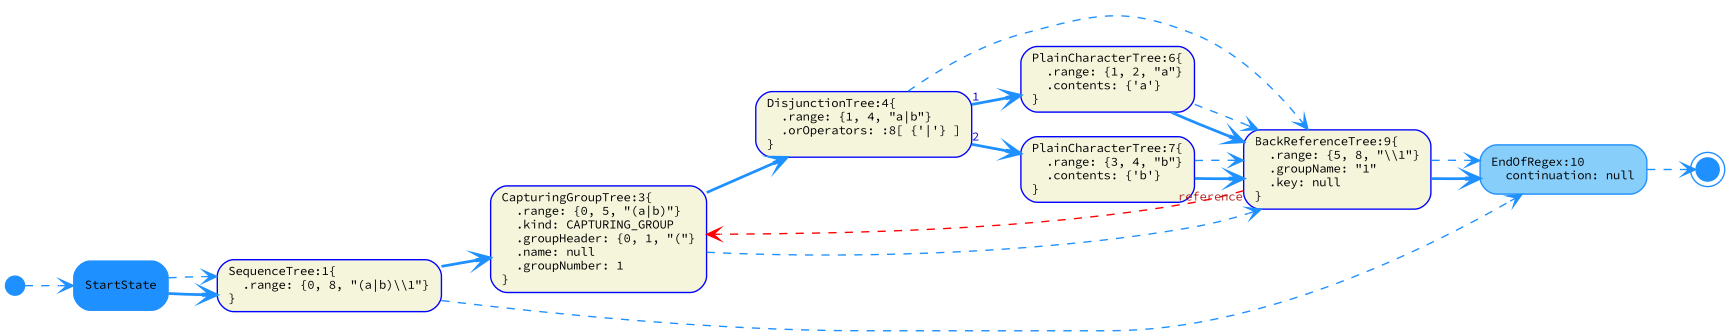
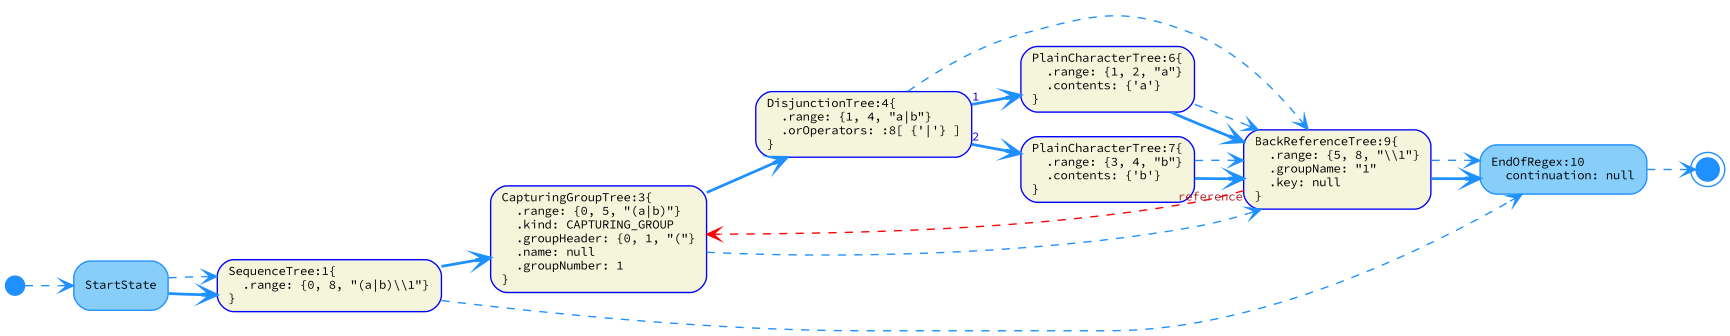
(121, 286) -> (121, 286)
